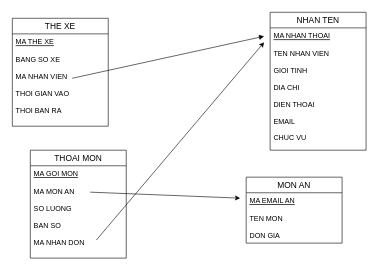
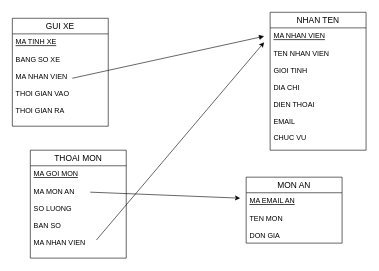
(60, 27) -> (60, 27)
(298, 36) -> (296, 36)
(32, 42) -> (34, 42)
(34, 60) -> (34, 60)
(50, 192) -> (50, 192)
